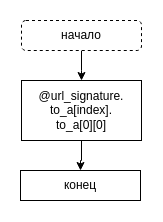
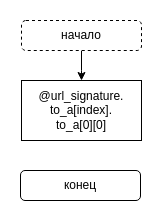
(82, 153) -> none
(81, 186) -> (81, 186)
